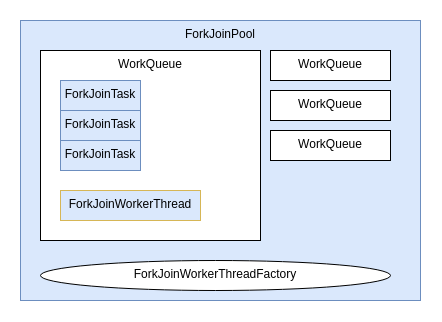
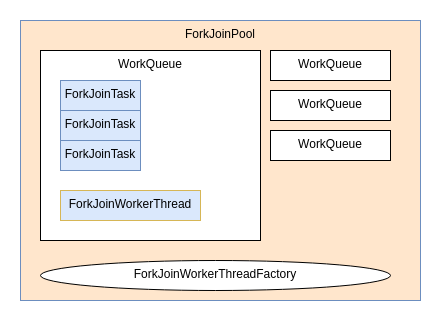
(221, 35) -> (221, 35)
